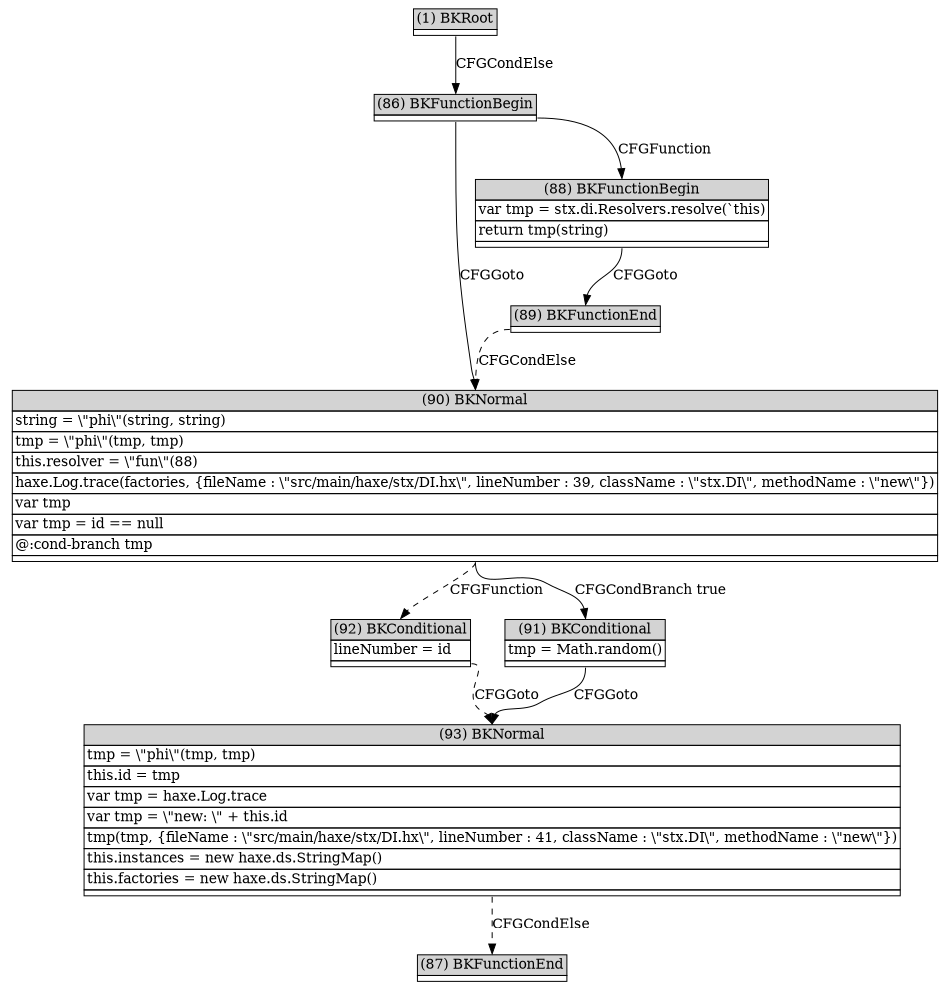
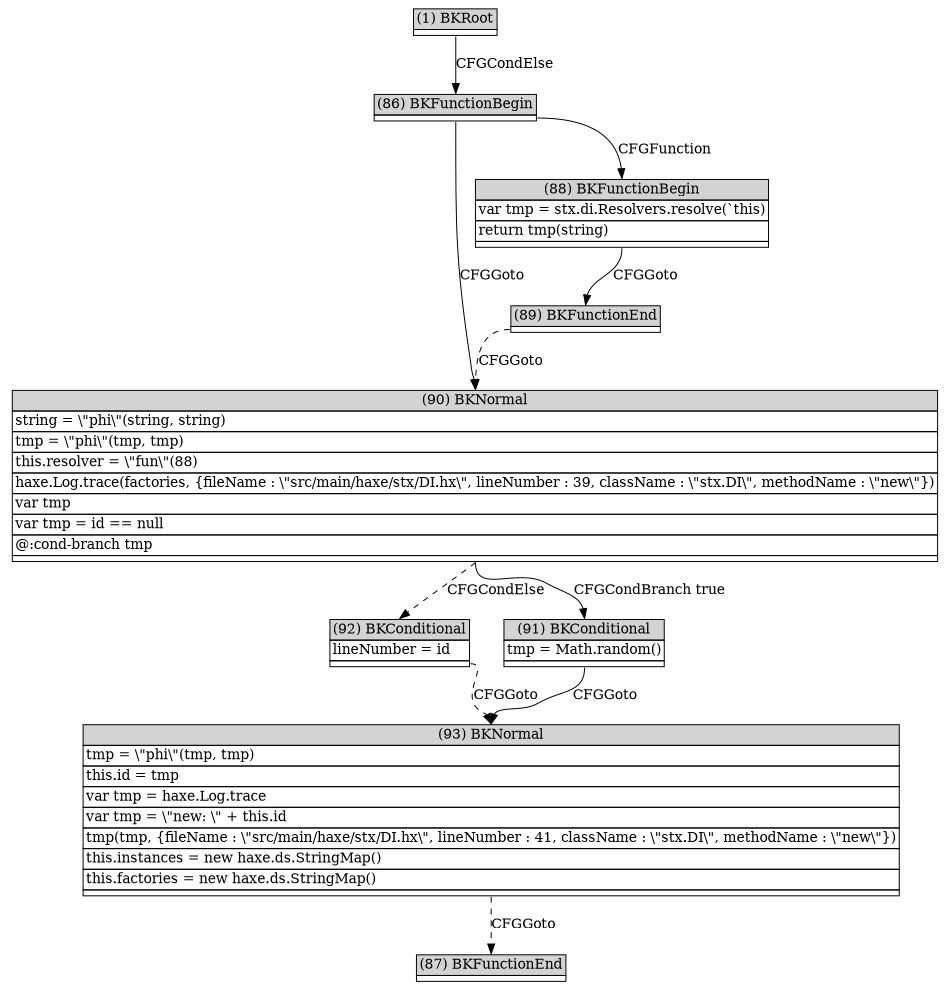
(528, 361) -> (511, 361)
(497, 590) -> (496, 590)
(541, 925) -> (524, 925)
